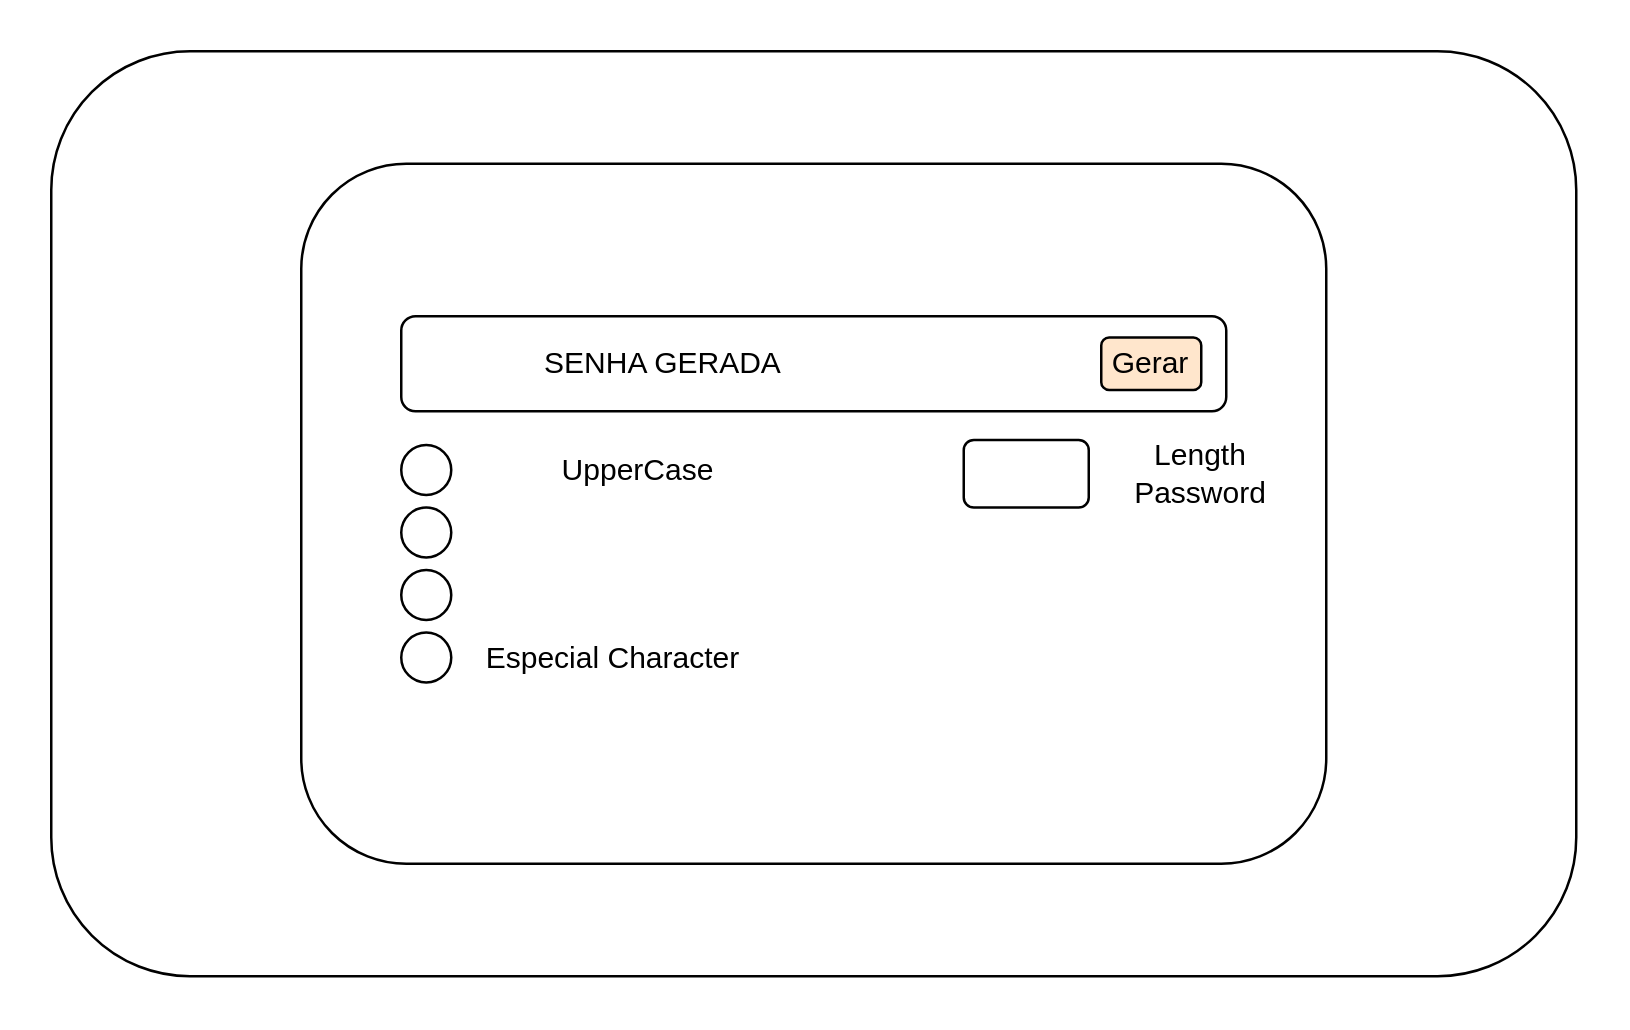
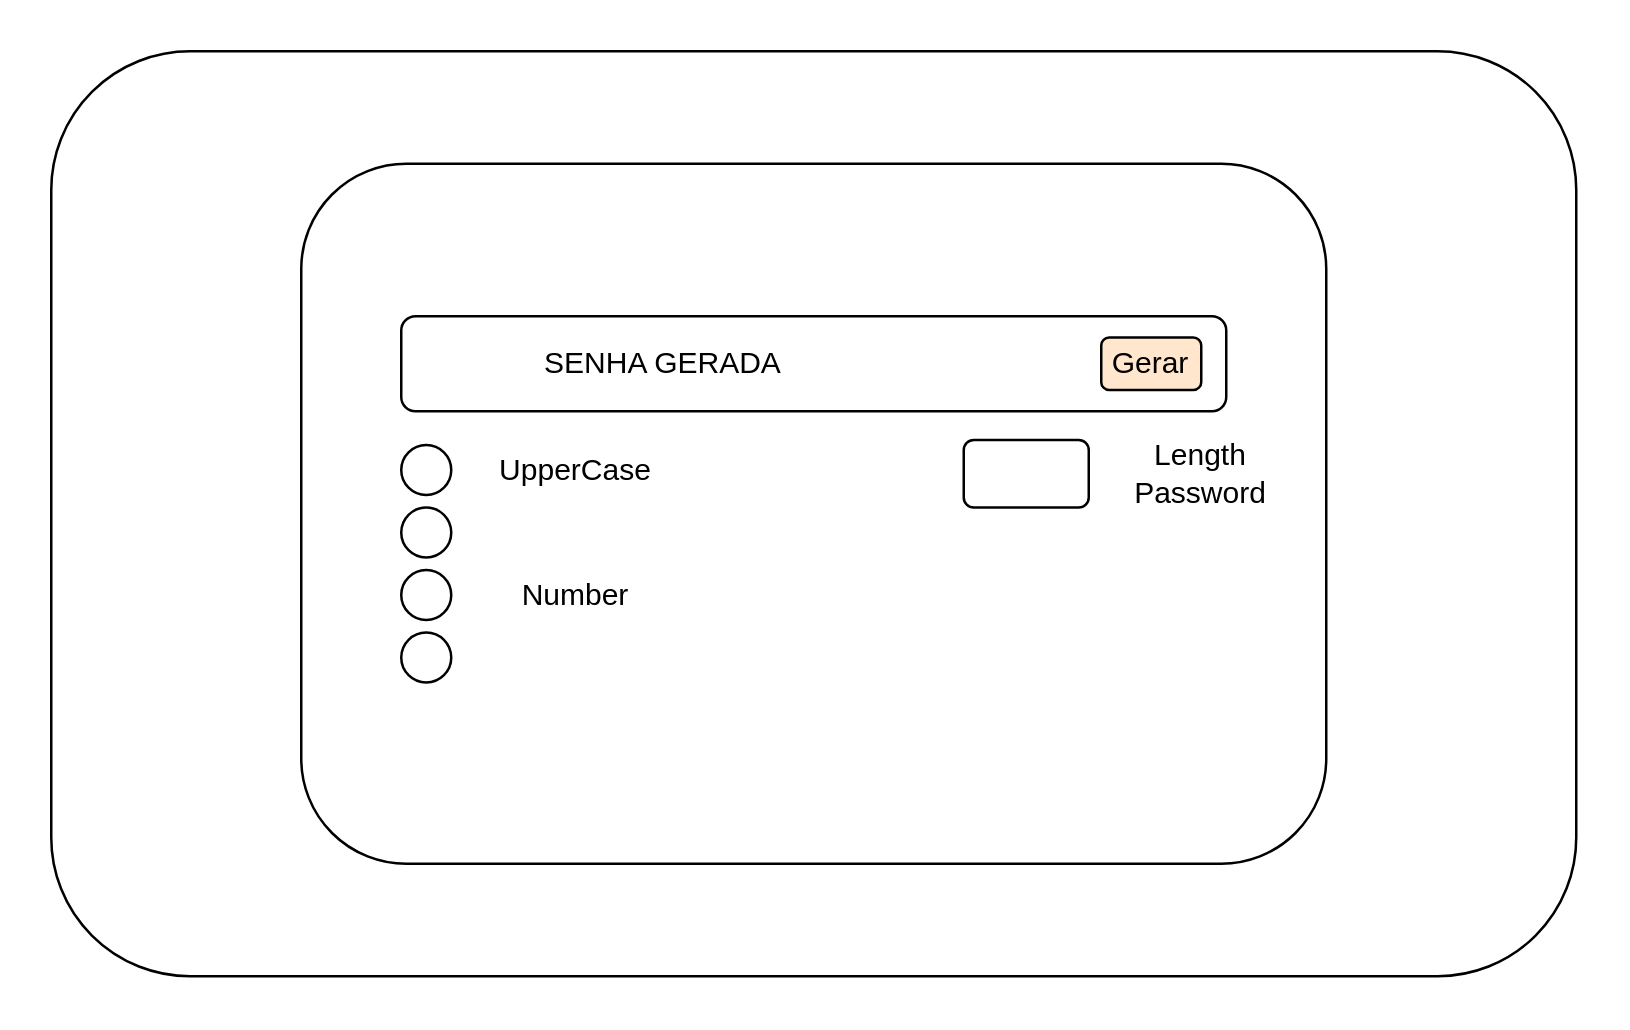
(639, 470) -> (576, 470)
none -> (576, 595)
(614, 658) -> none
